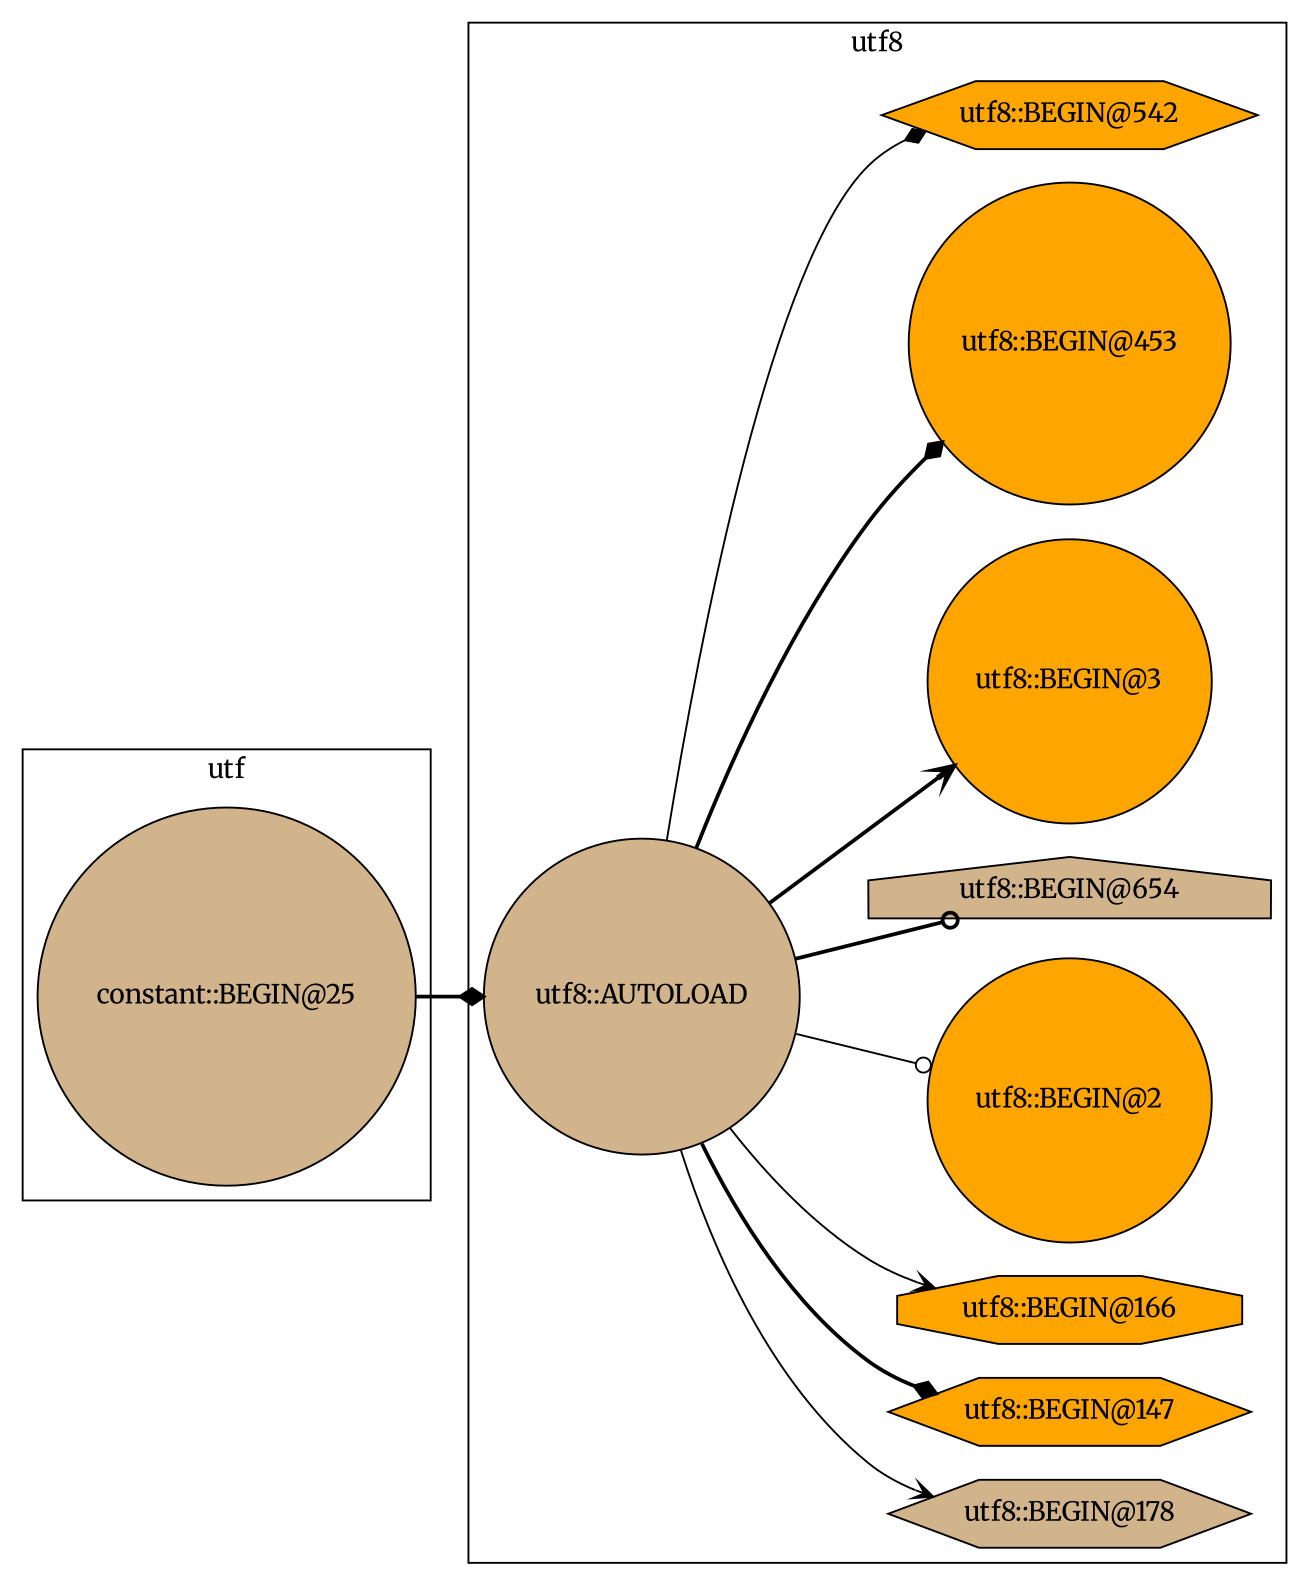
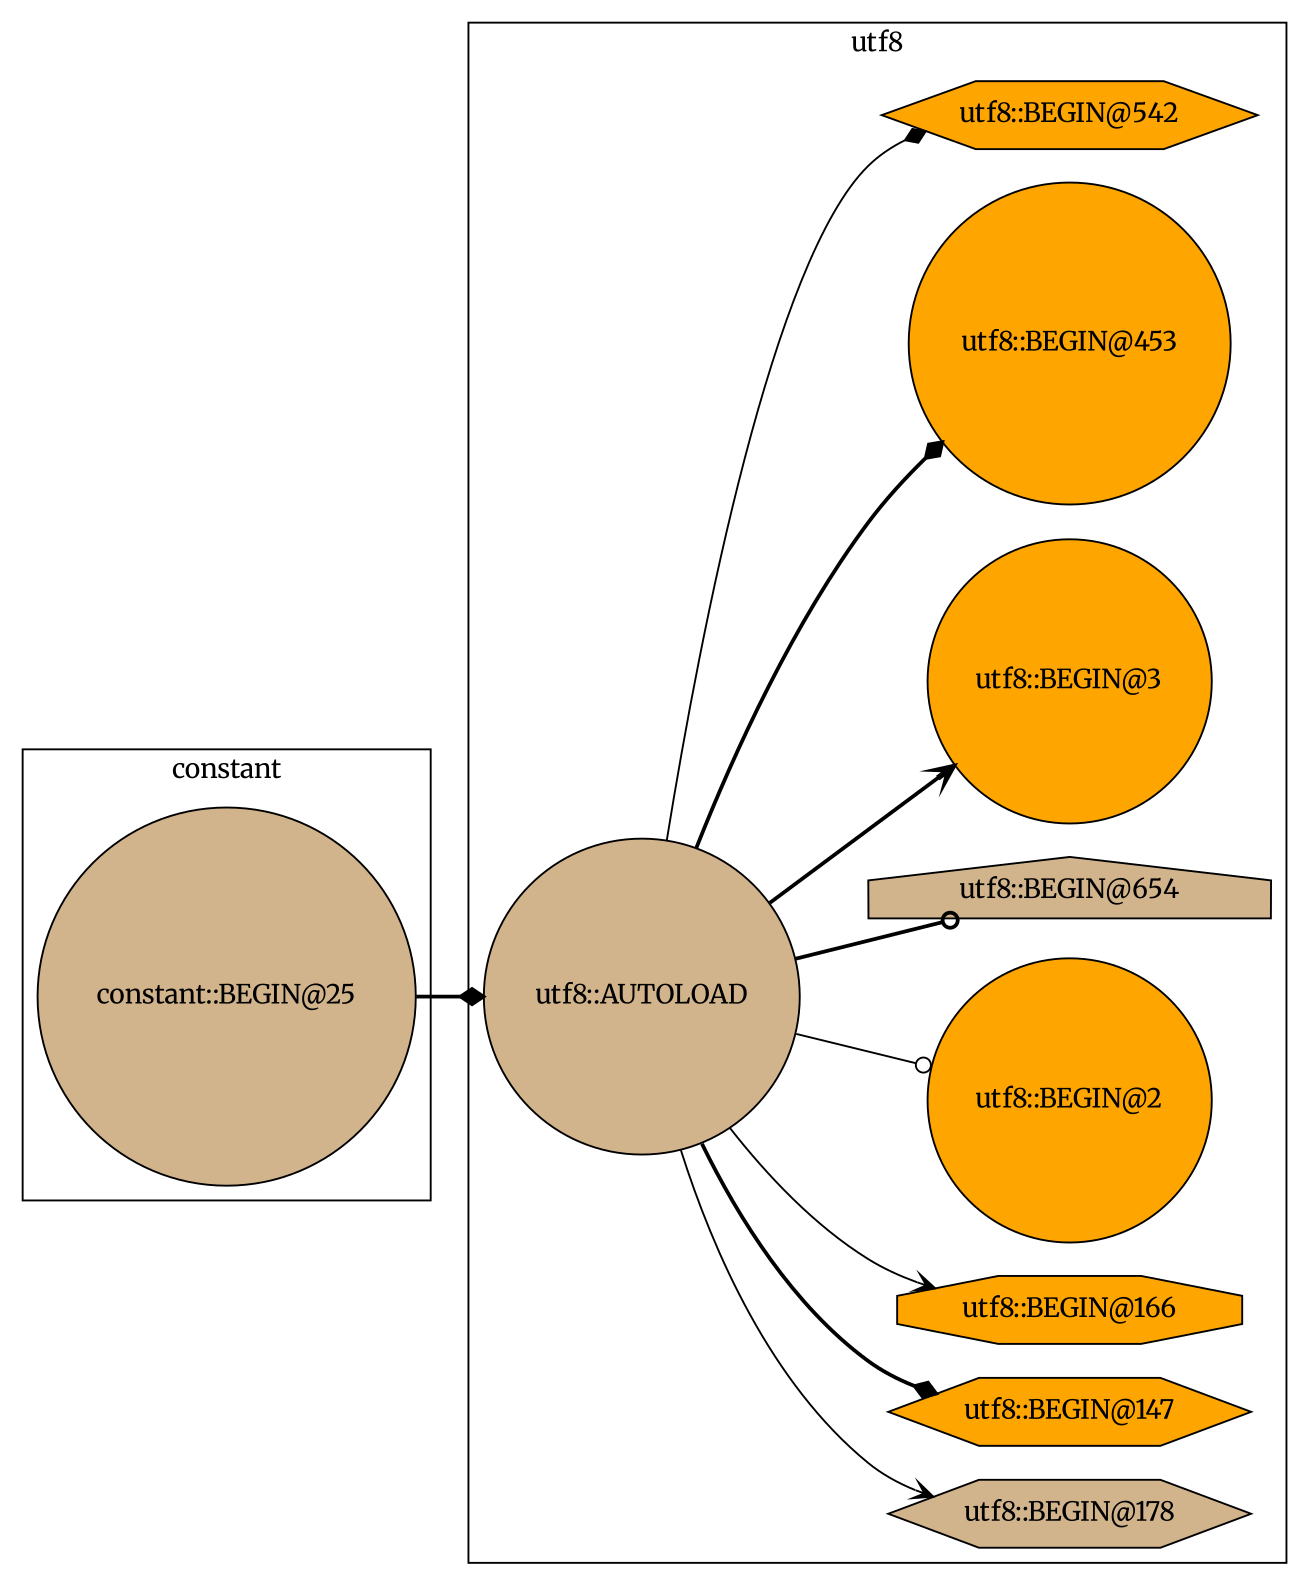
(227, 771) -> (227, 771)
